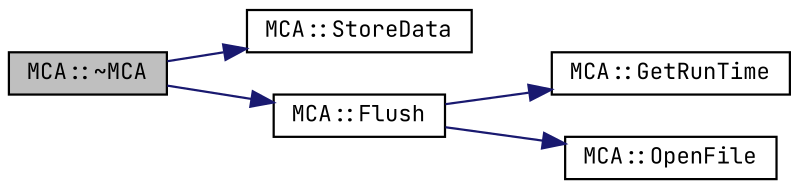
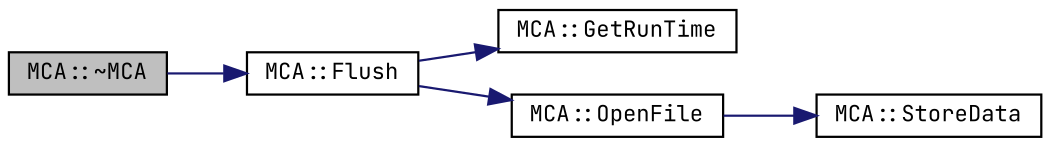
(196, 57) -> (759, 116)
